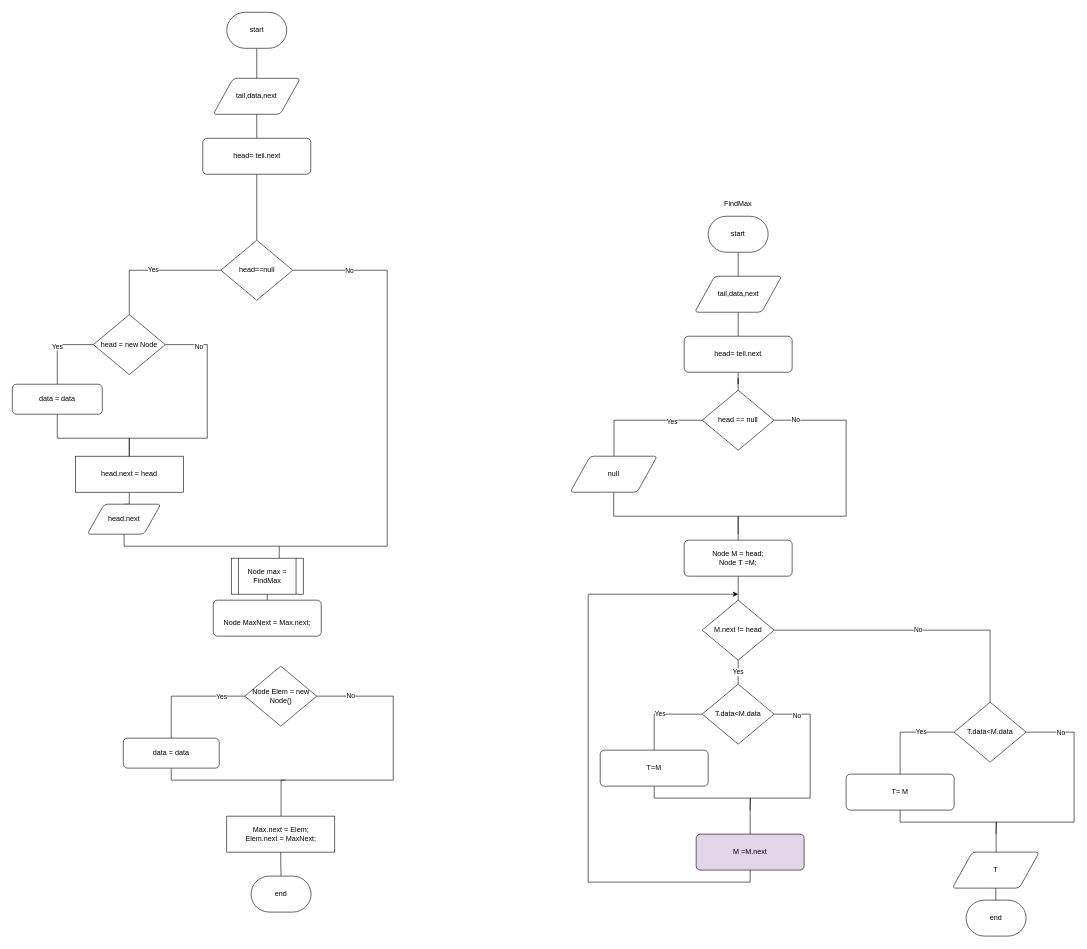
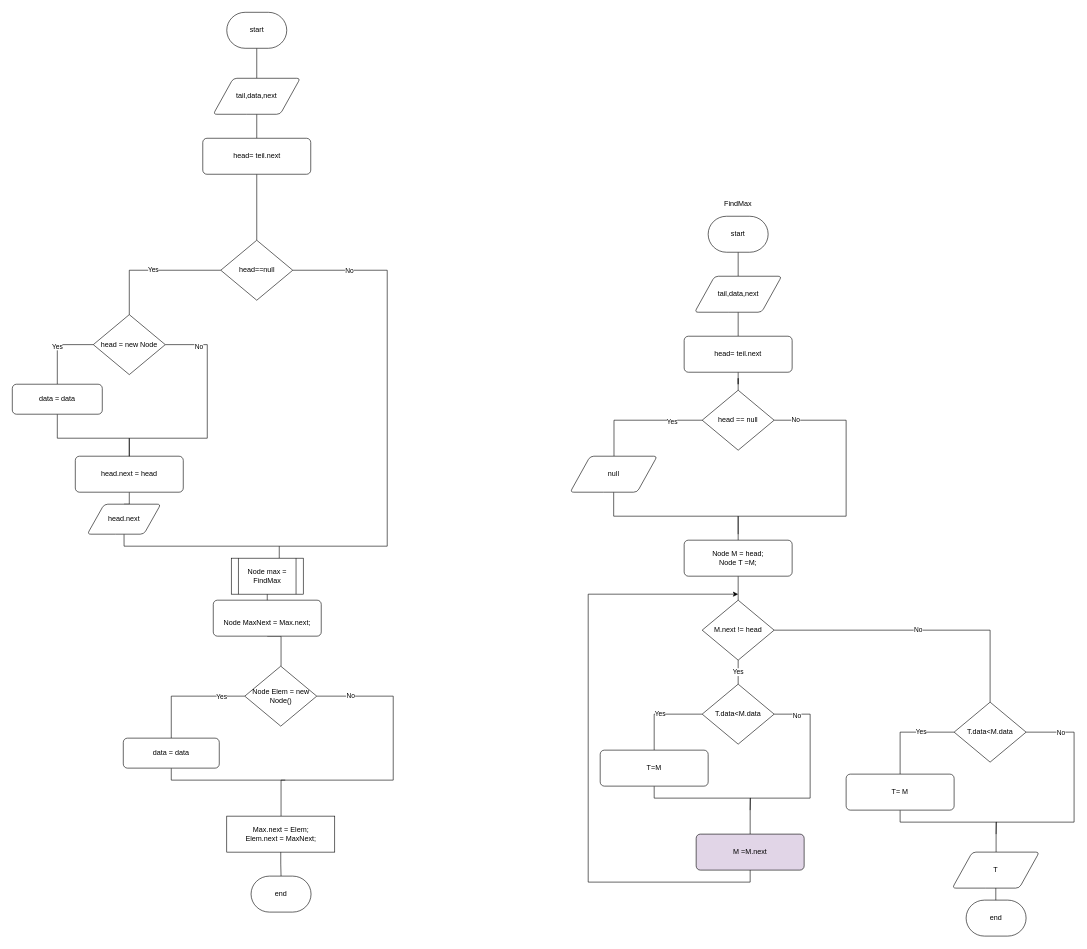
(129, 474) -> (129, 474)
none -> (281, 644)
